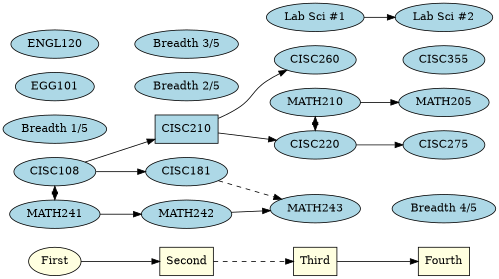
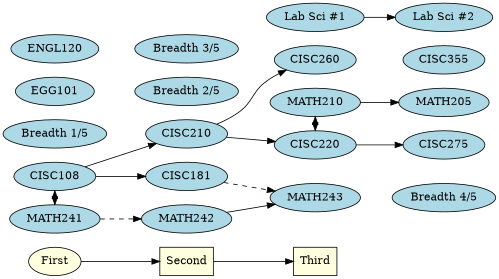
(187, 129) -> (187, 134)
(117, 214) -> (117, 219)
(250, 261) -> (250, 261)
(444, 261) -> none
